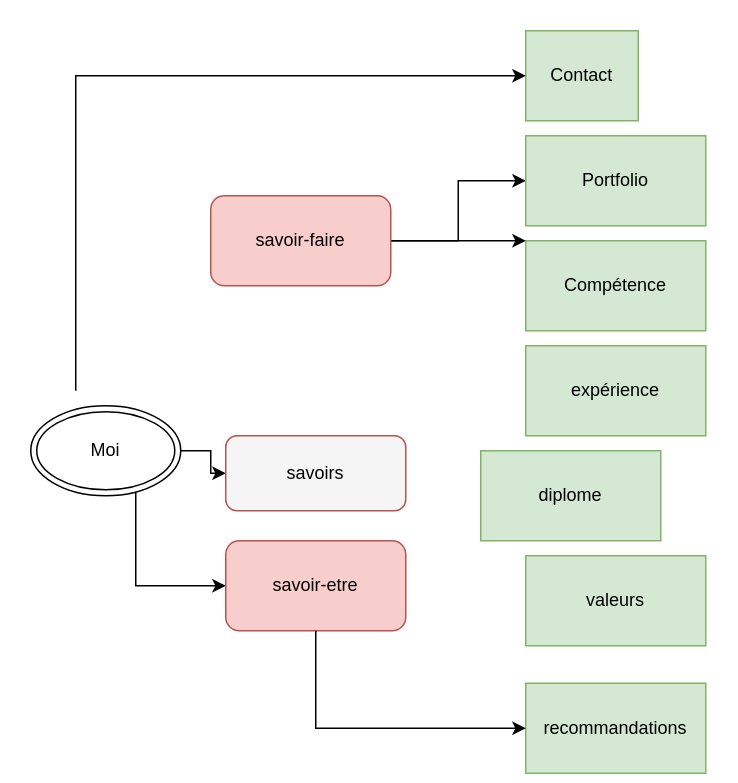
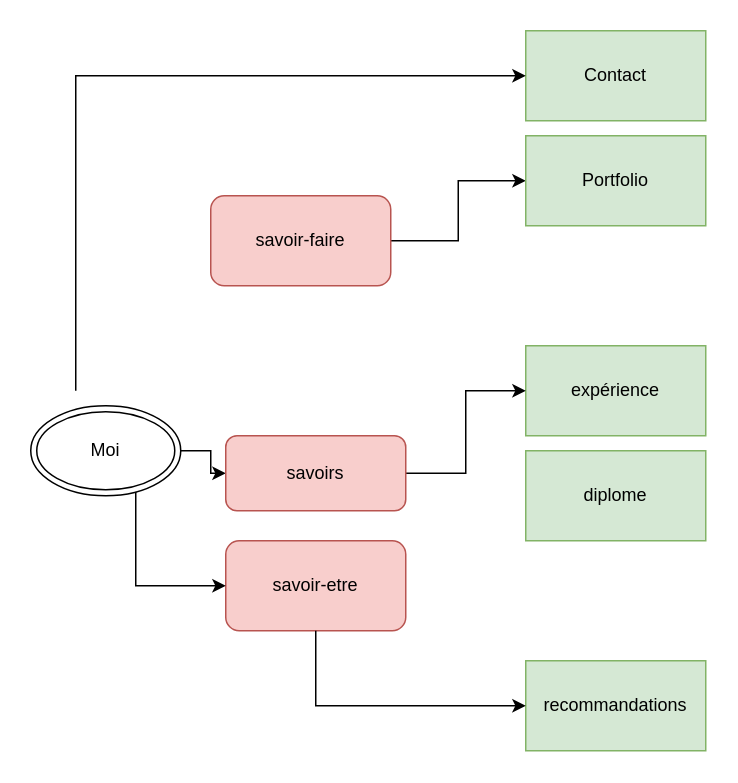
(582, 76) -> (616, 76)
(487, 241) -> none
(616, 286) -> none
none -> (466, 437)
(316, 473) -> (316, 473)
(571, 496) -> (616, 496)
(616, 601) -> none
(616, 728) -> (616, 706)
